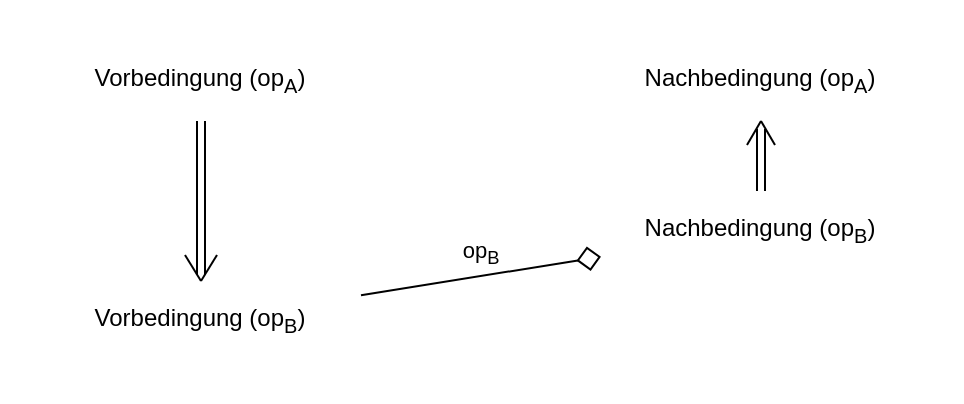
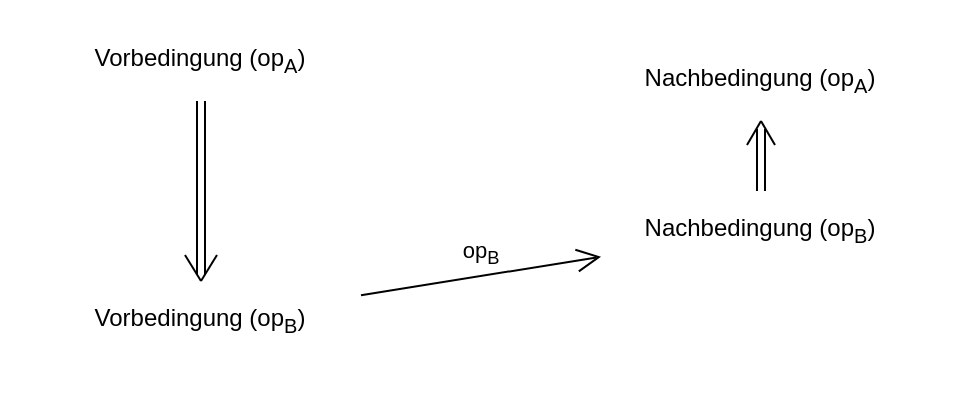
(201, 81) -> (201, 61)
(577, 261) -> (586, 259)
